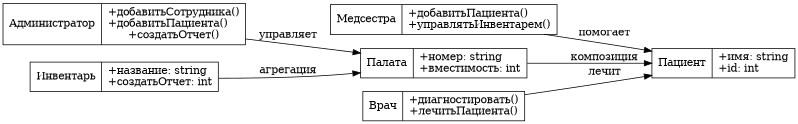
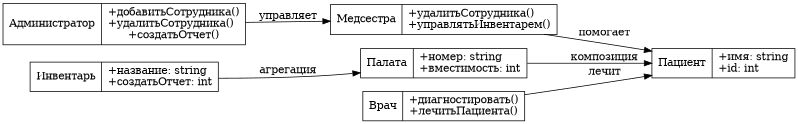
(468, 14) -> (471, 14)
(168, 24) -> (171, 24)
(299, 46) -> (284, 22)
